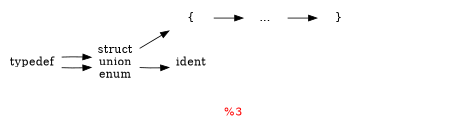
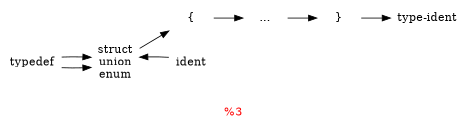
none -> (427, 18)
(150, 68) -> (158, 57)
